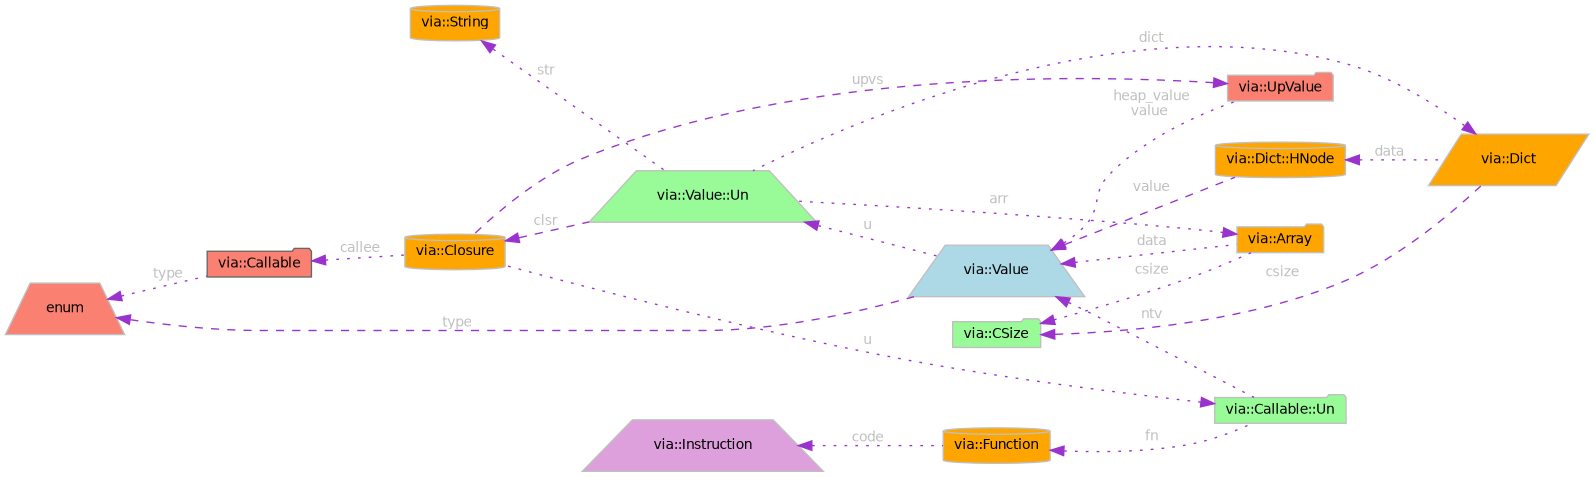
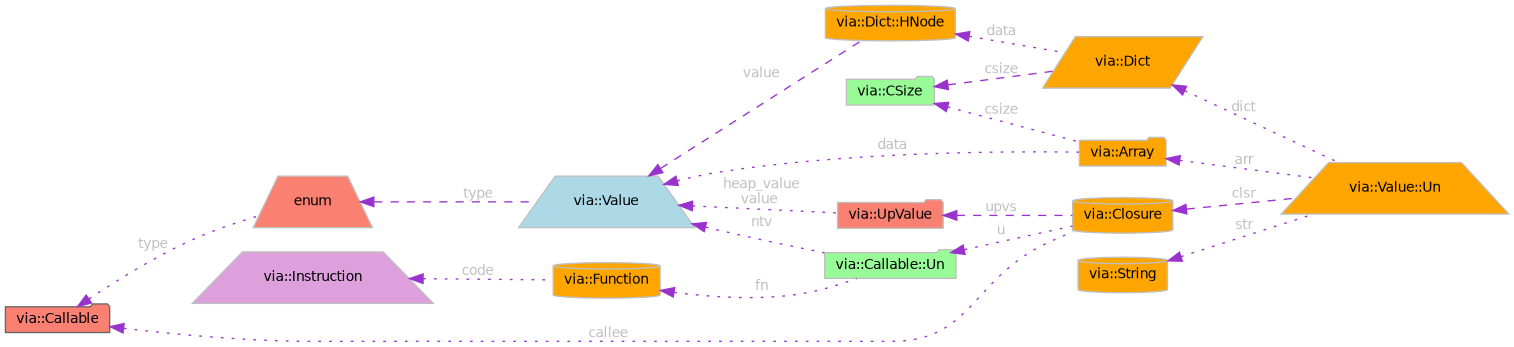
(703, 196) -> (1395, 188)
(878, 241) -> none
(164, 286) -> (171, 250)
